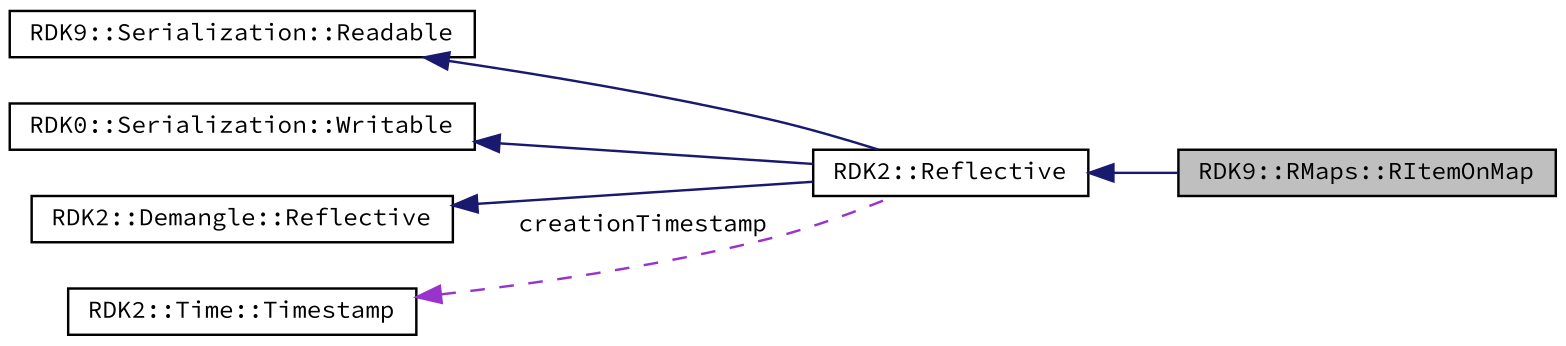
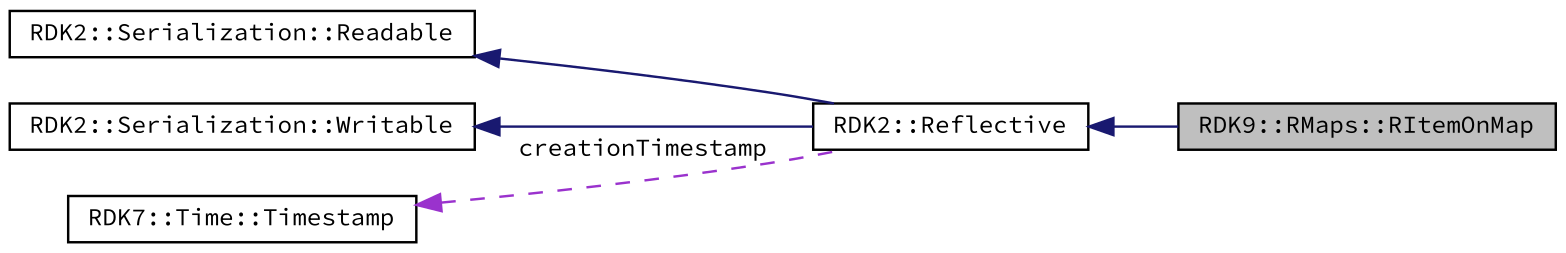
(242, 34) -> (242, 34)
(242, 127) -> (242, 127)
(242, 219) -> none
(242, 312) -> (242, 219)
